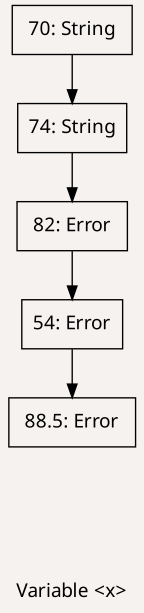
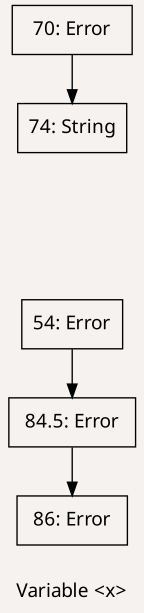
(72, 30) -> (72, 30)
(72, 226) -> none
(72, 422) -> (72, 422)
none -> (72, 520)
